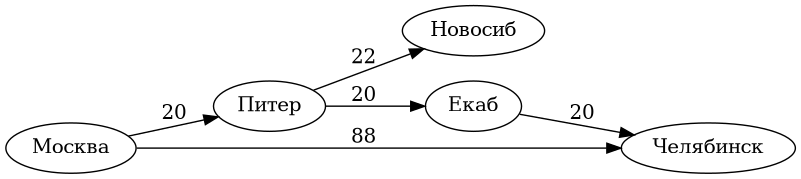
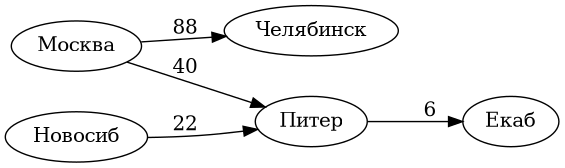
(362, 72) -> (196, 136)
(364, 96) -> (431, 111)
(175, 114) -> (186, 68)
(570, 123) -> none
